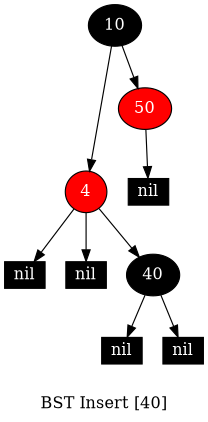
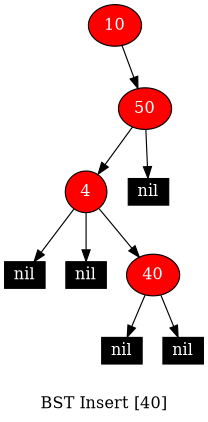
(115, 25) -> (115, 25)
(102, 103) -> (119, 146)
(153, 275) -> (153, 275)
